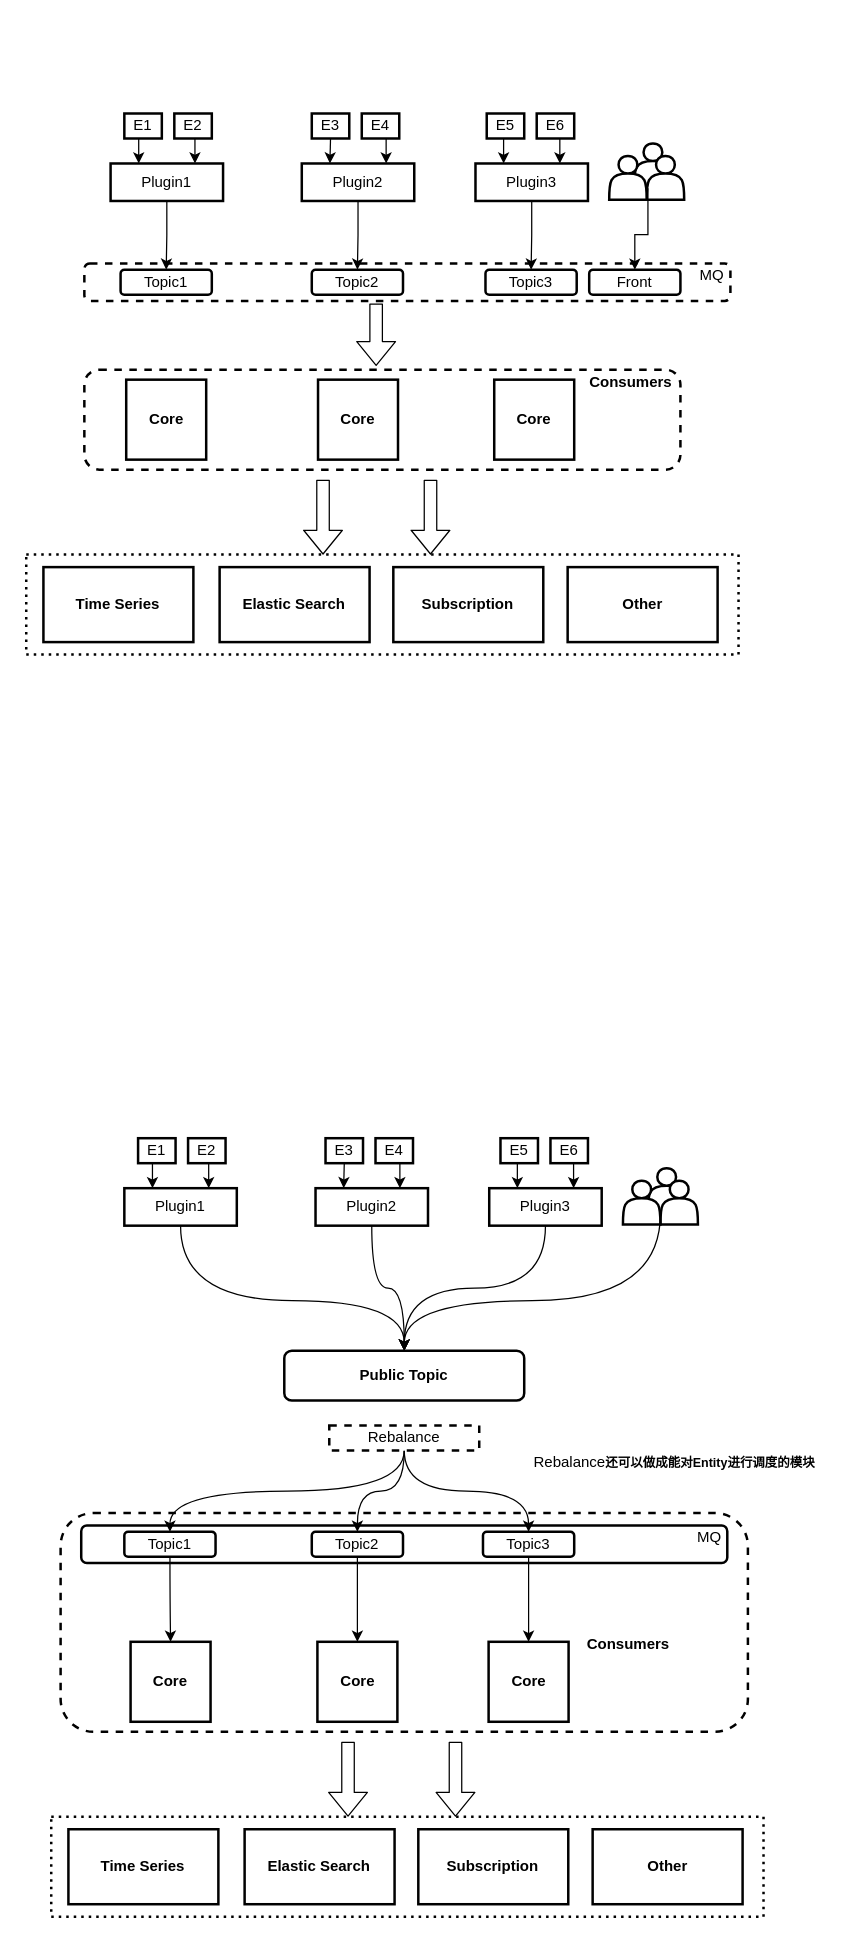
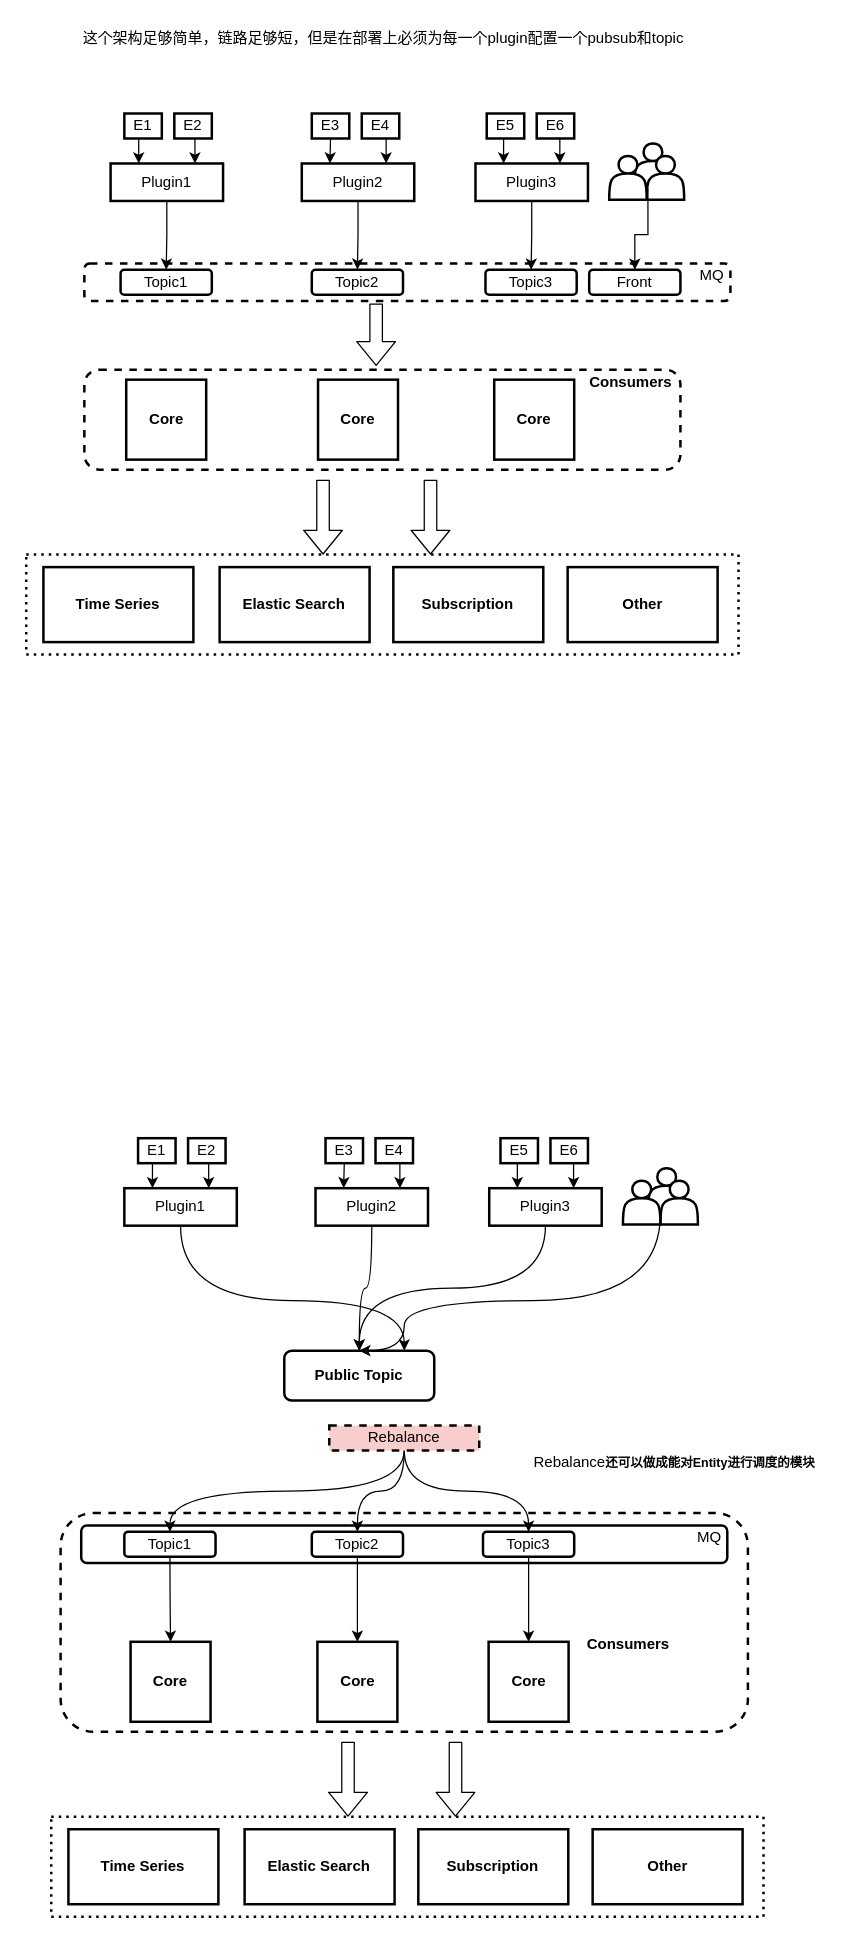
none -> (383, 38)
(404, 1376) -> (359, 1376)
(404, 1438) -> (404, 1438)
